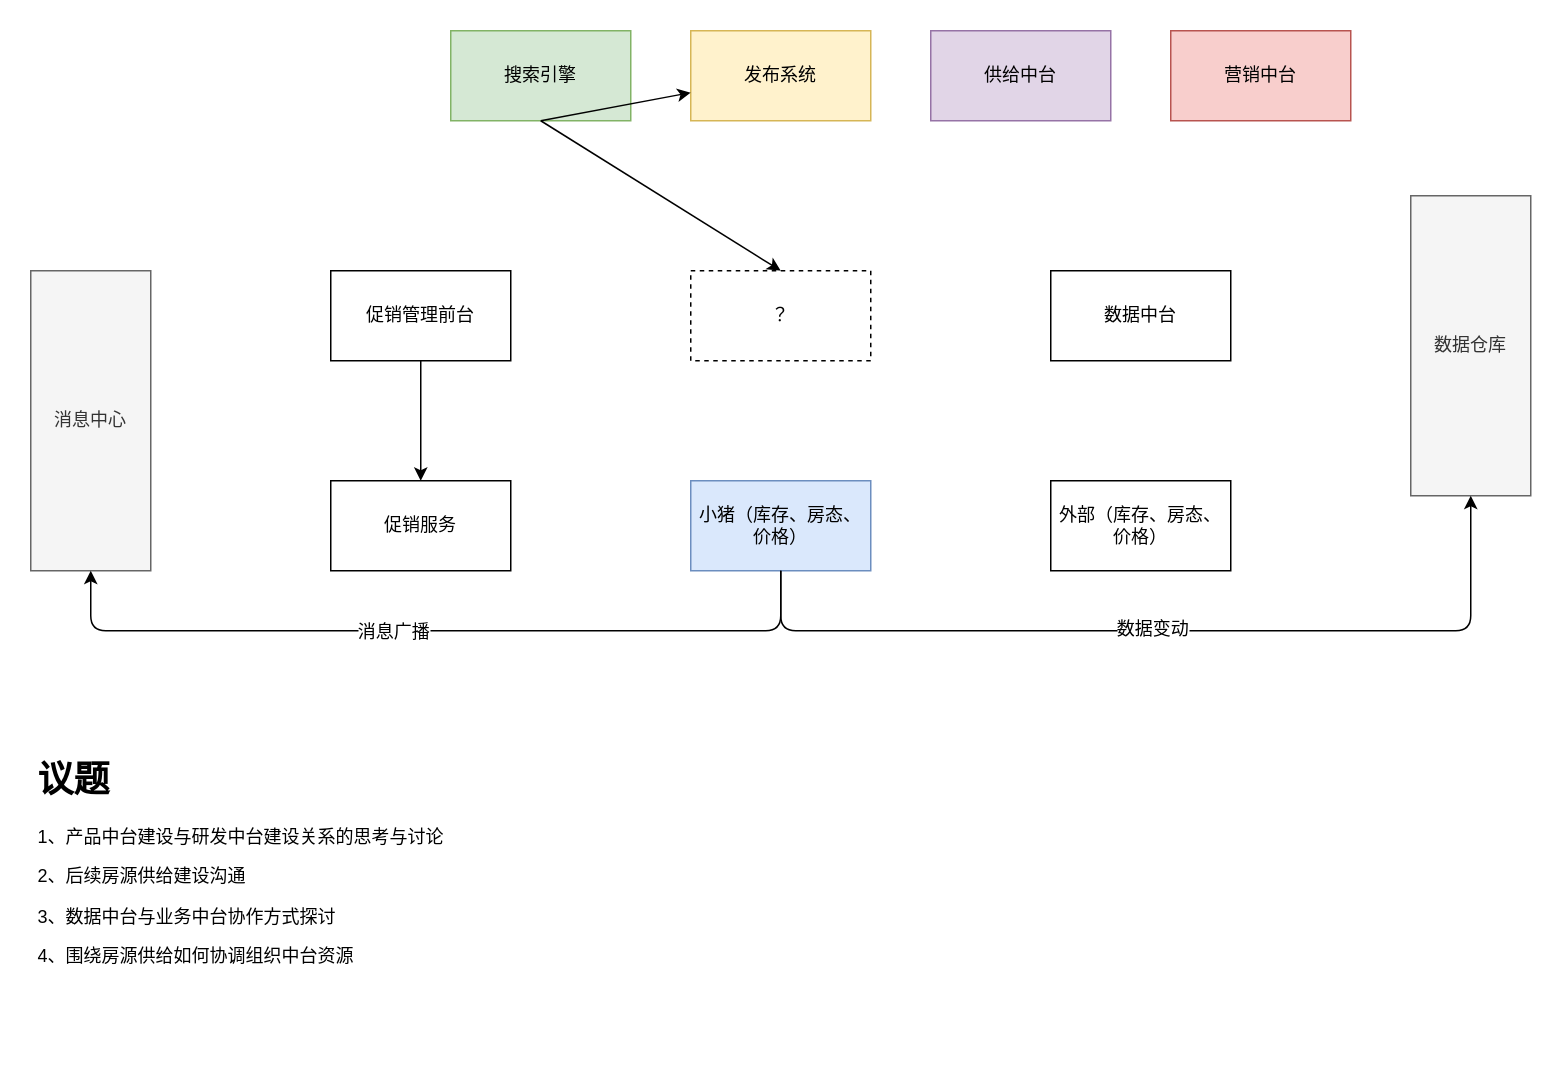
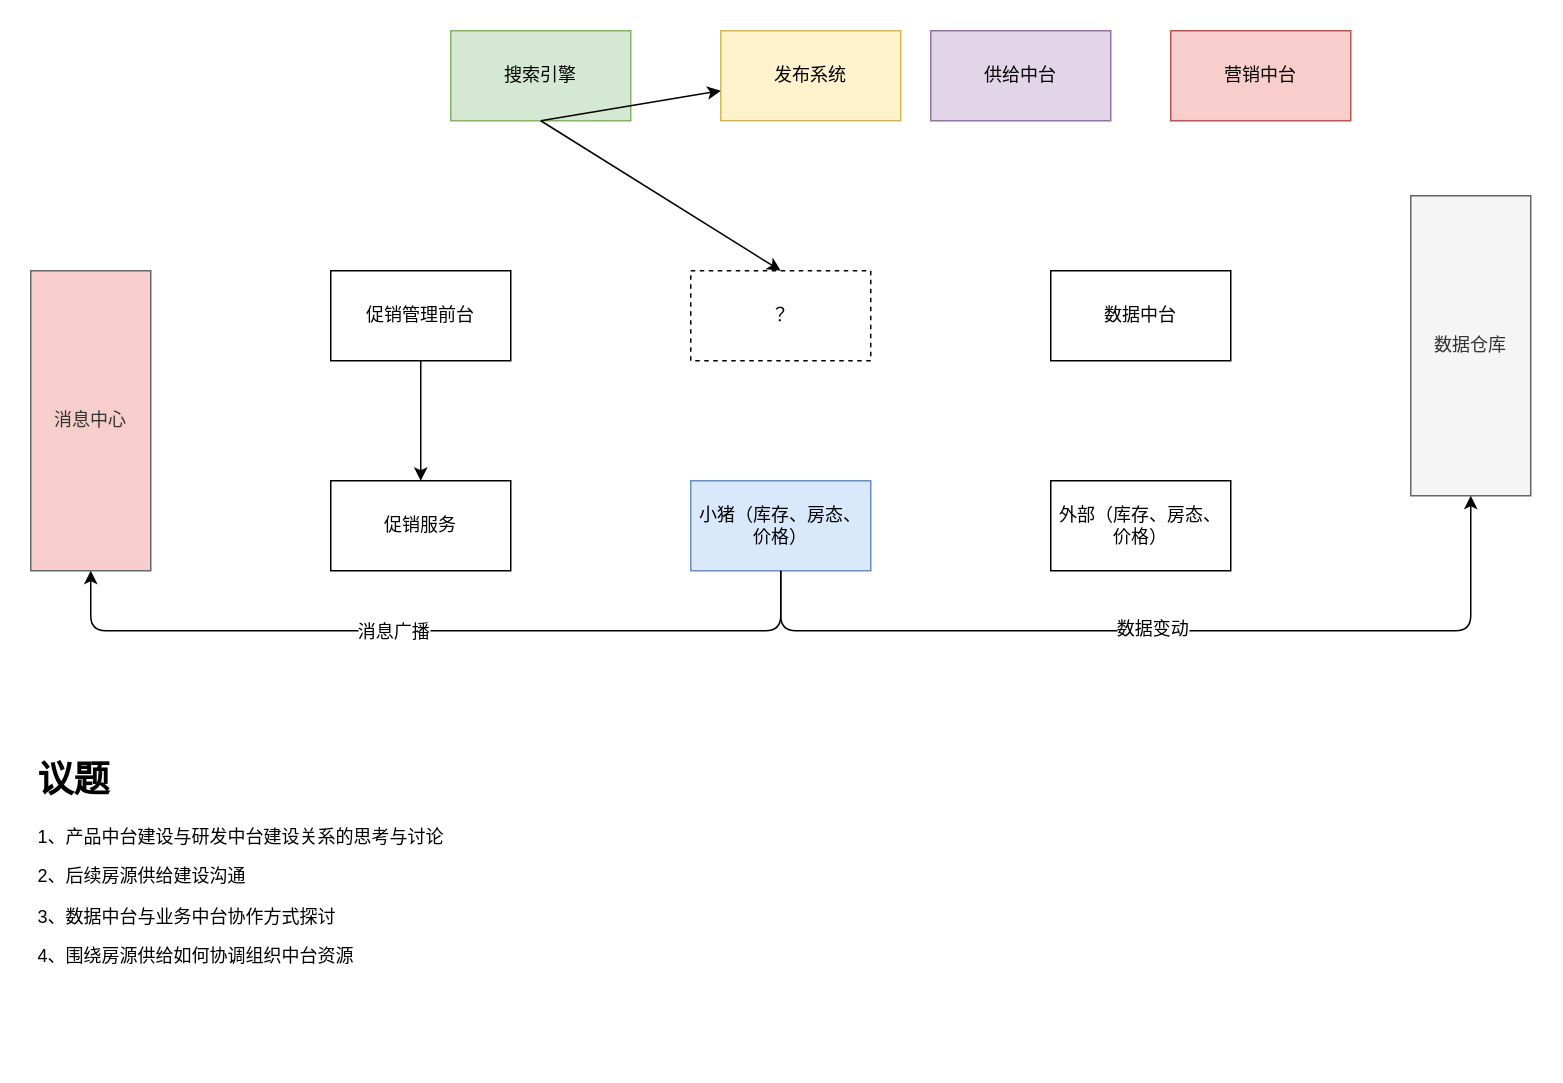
(781, 76) -> (811, 76)
(91, 421) -> (91, 421)
